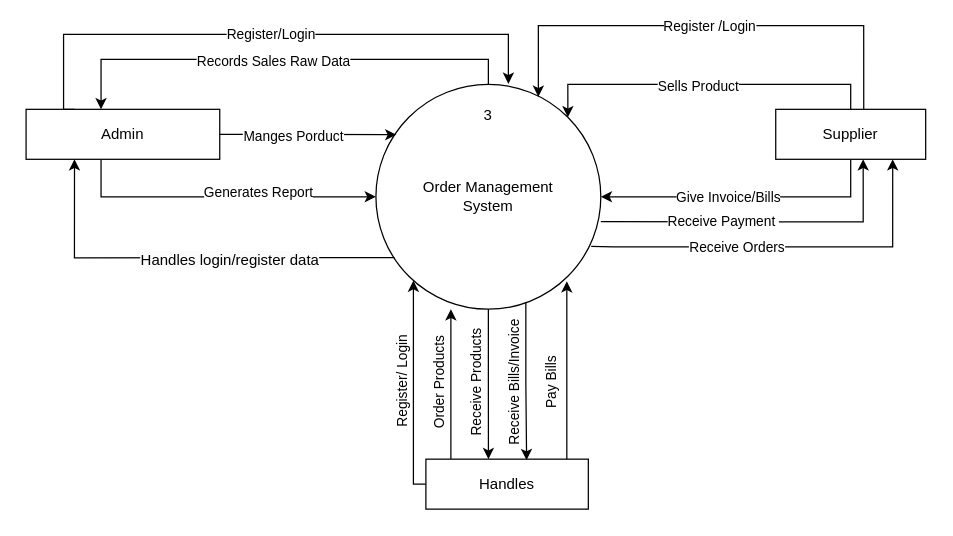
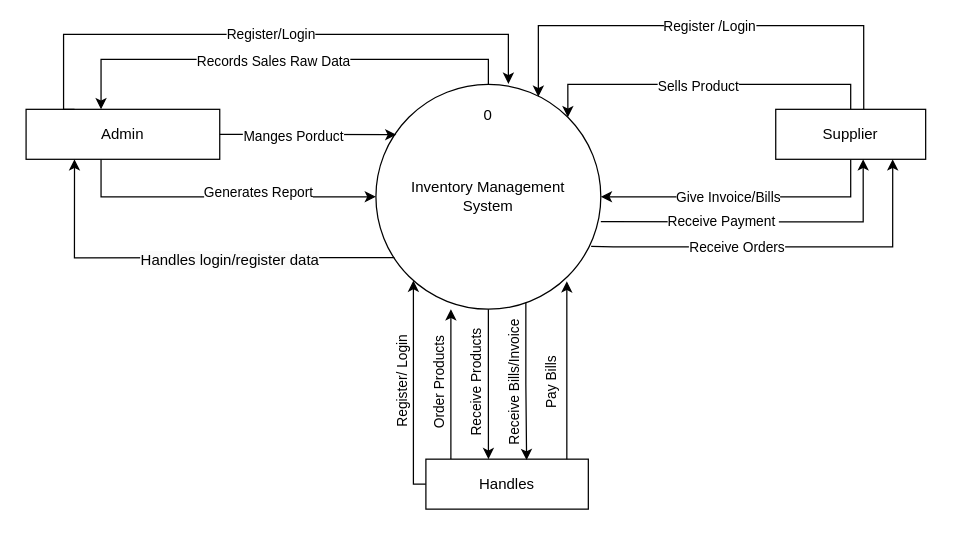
(488, 116) -> (488, 116)
(488, 197) -> (488, 197)
